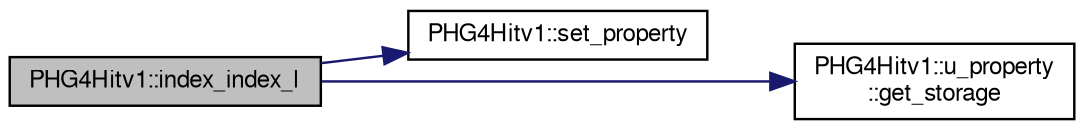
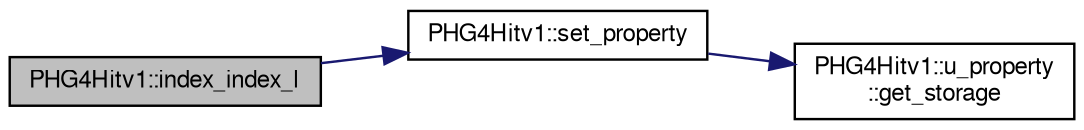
(546, 81) -> (739, 57)
